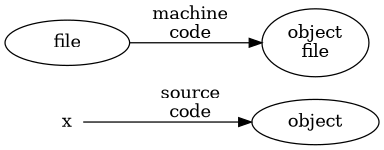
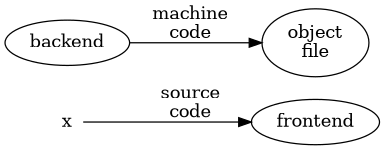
(67, 43) -> (67, 43)
(315, 122) -> (315, 122)
